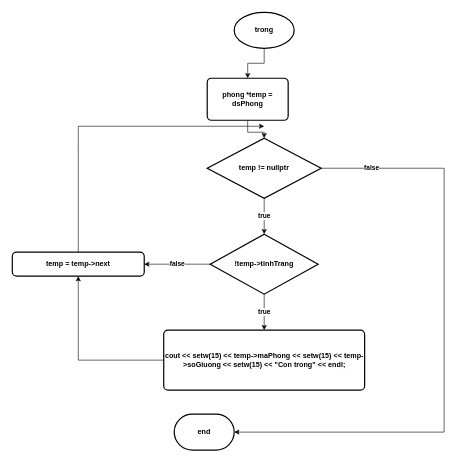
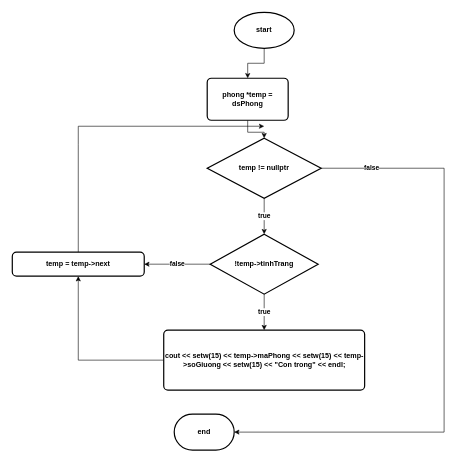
(264, 30) -> (264, 30)
